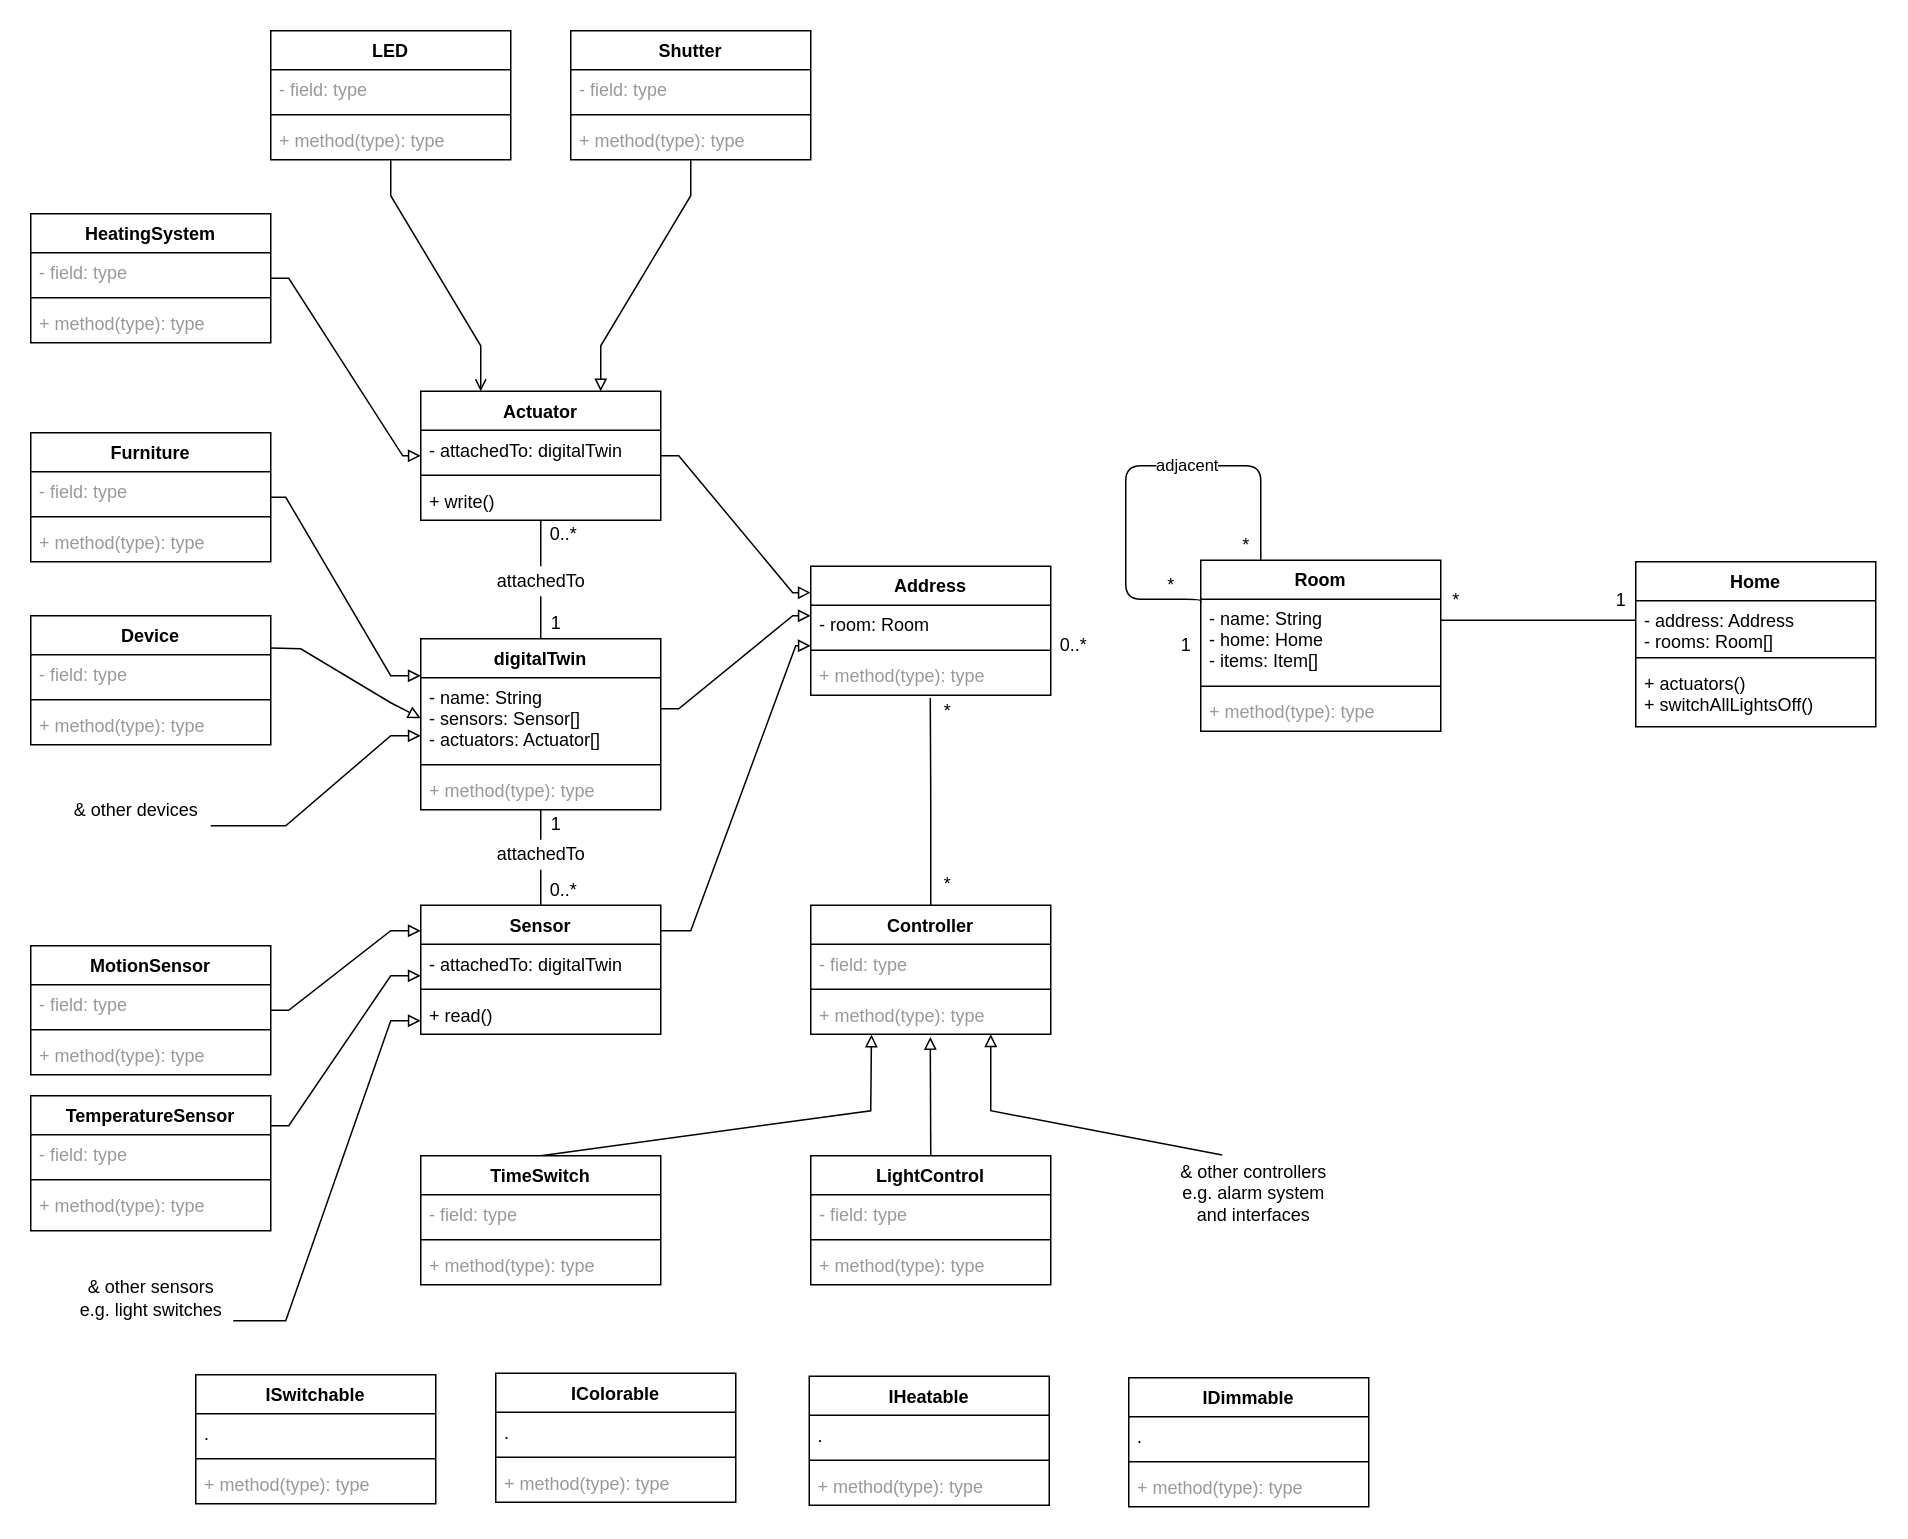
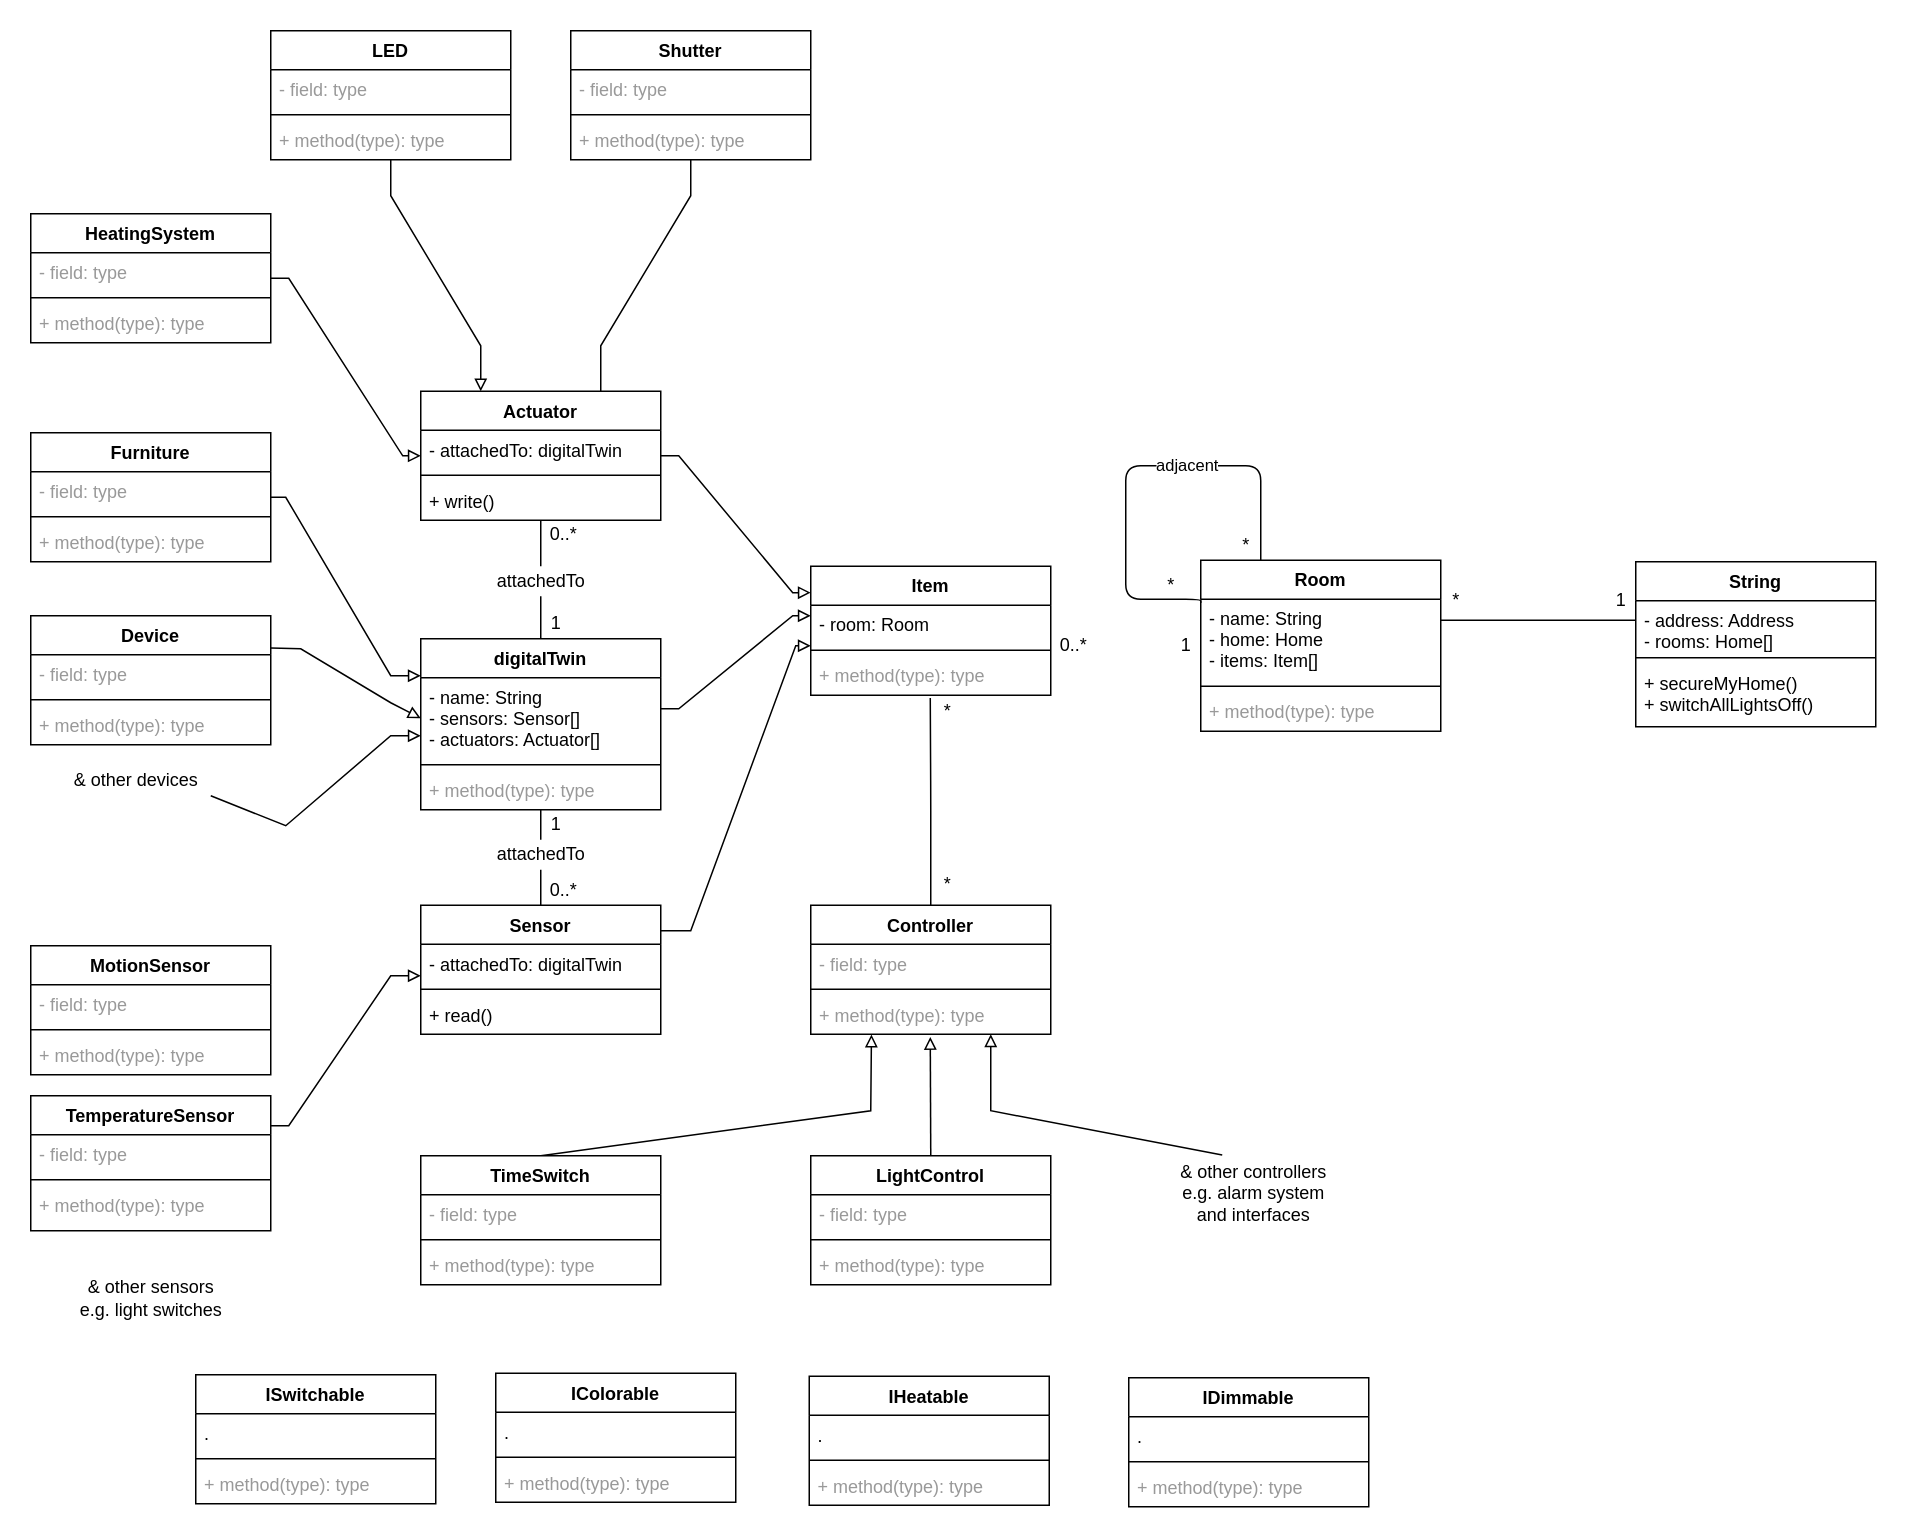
(601, 377) -> (601, 383)
(481, 382) -> (481, 377)
(1755, 582) -> (1755, 582)
(930, 586) -> (930, 586)
(1728, 621) -> (1728, 621)
(1707, 684) -> (1722, 684)
(136, 811) -> (136, 781)
(339, 971) -> none
(332, 1187) -> none
